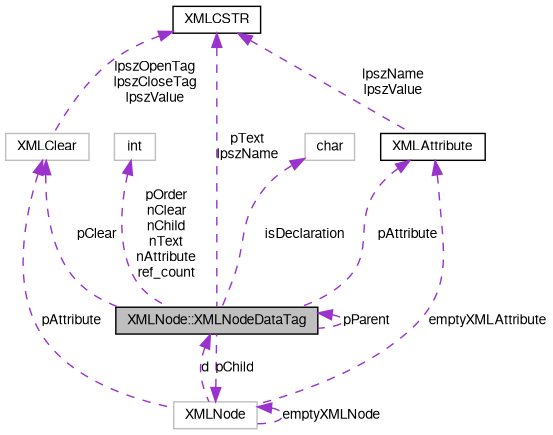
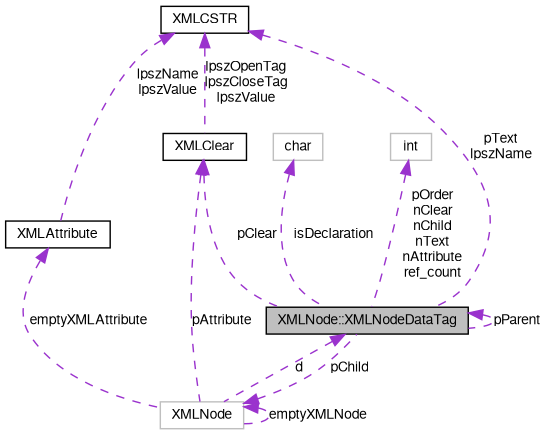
(47, 147) -> (205, 147)
(363, 248) -> none
